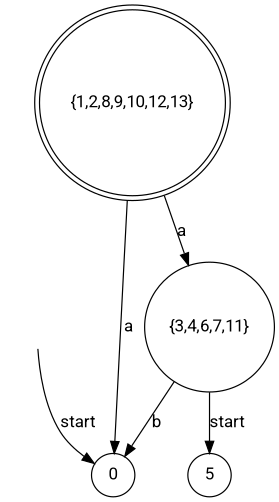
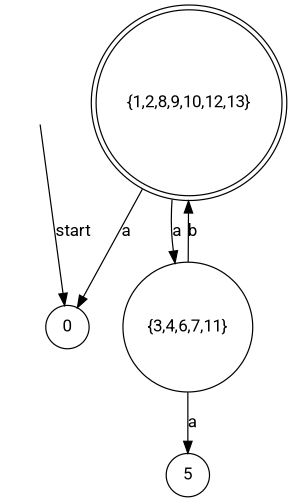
(153, 414) -> (188, 238)
(228, 423) -> (193, 423)
